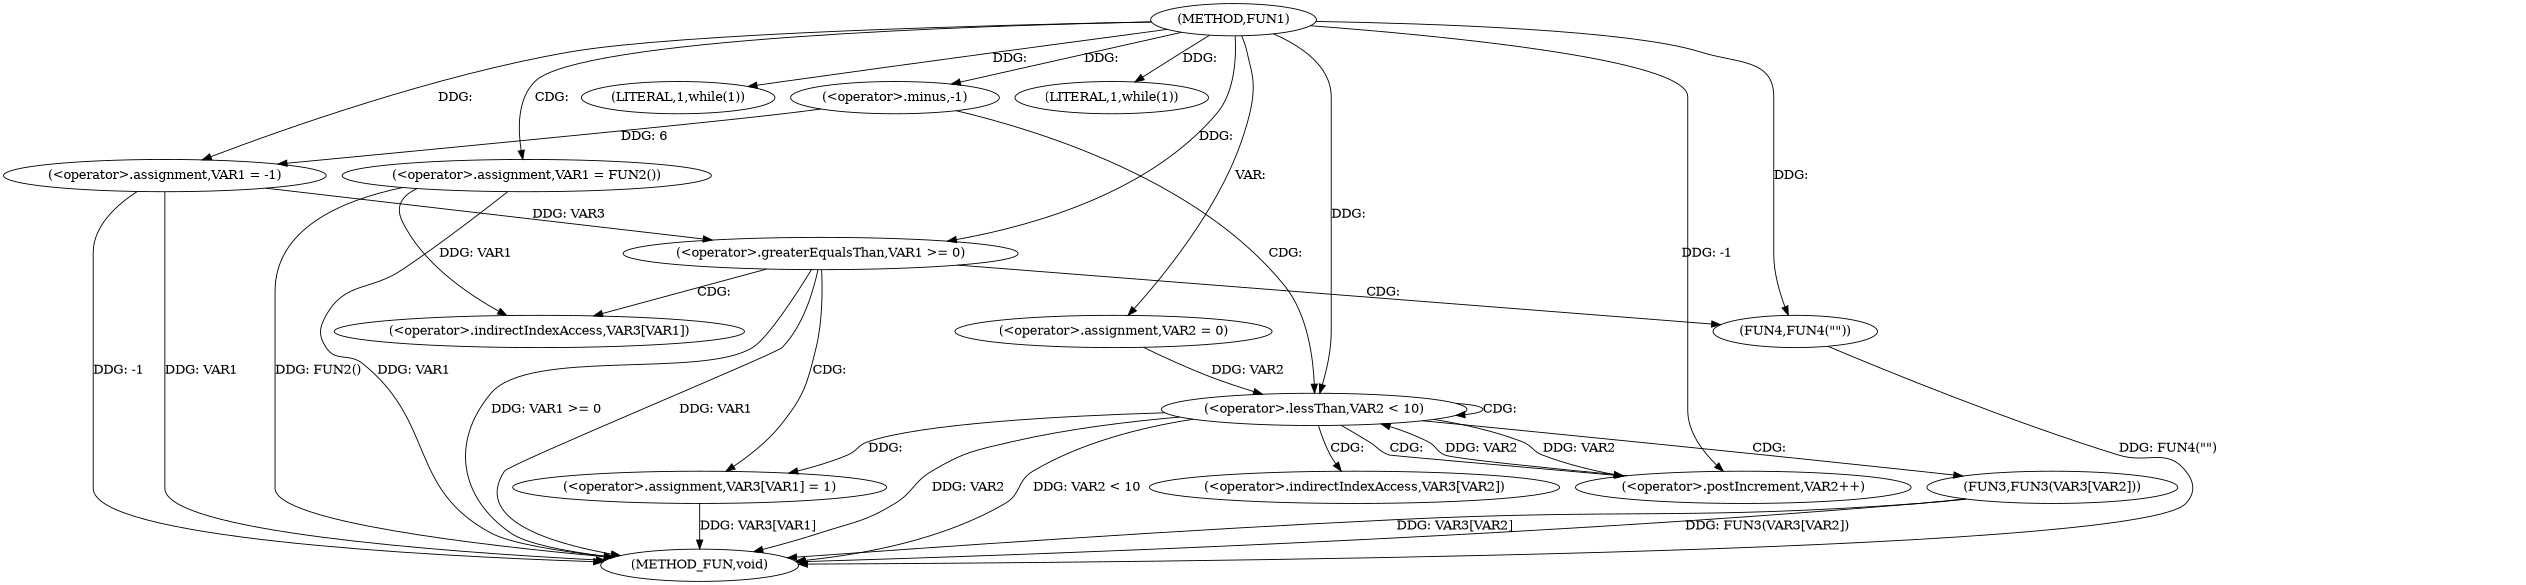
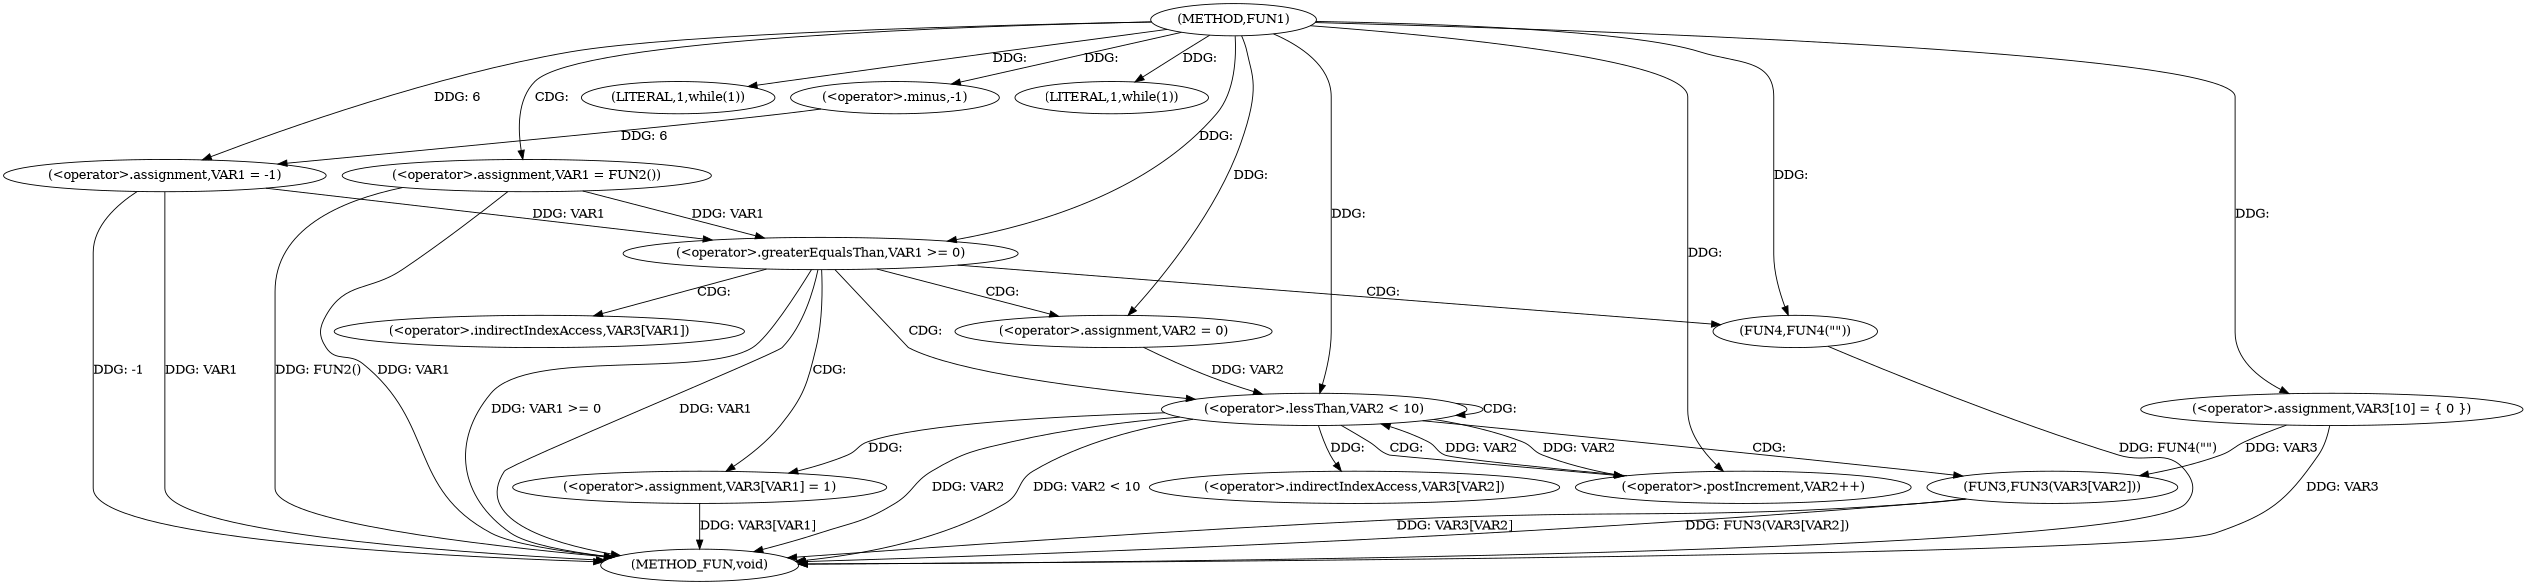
(457, 98) -> (457, 98)
(1253, 176) -> (1253, 176)
(1180, 198) -> (993, 372)
(569, 215) -> (569, 215)
(1707, 254) -> (1707, 254)
(429, 259) -> (669, 213)
none -> (963, 292)
none -> (2332, 409)
(1350, 448) -> (1350, 448)
